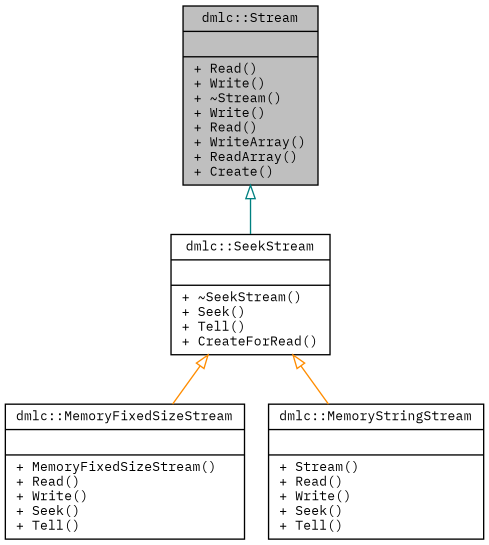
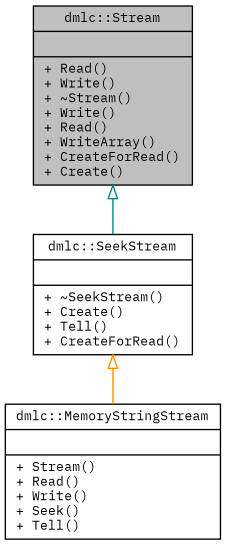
(247, 157) -> (113, 157)
(214, 312) -> (85, 312)
(125, 472) -> none
